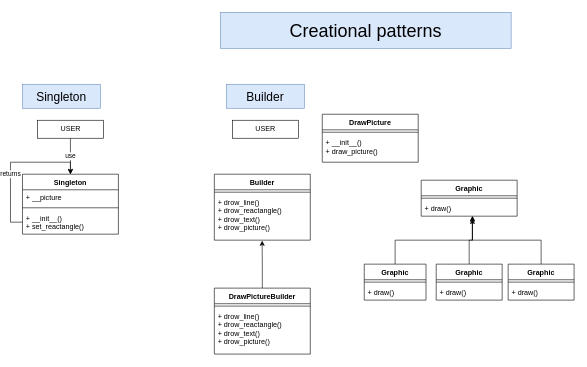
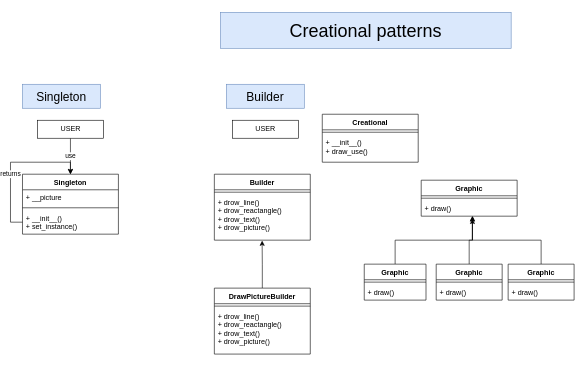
(370, 122) -> (370, 122)
(347, 143) -> (347, 143)
(47, 218) -> (47, 218)
